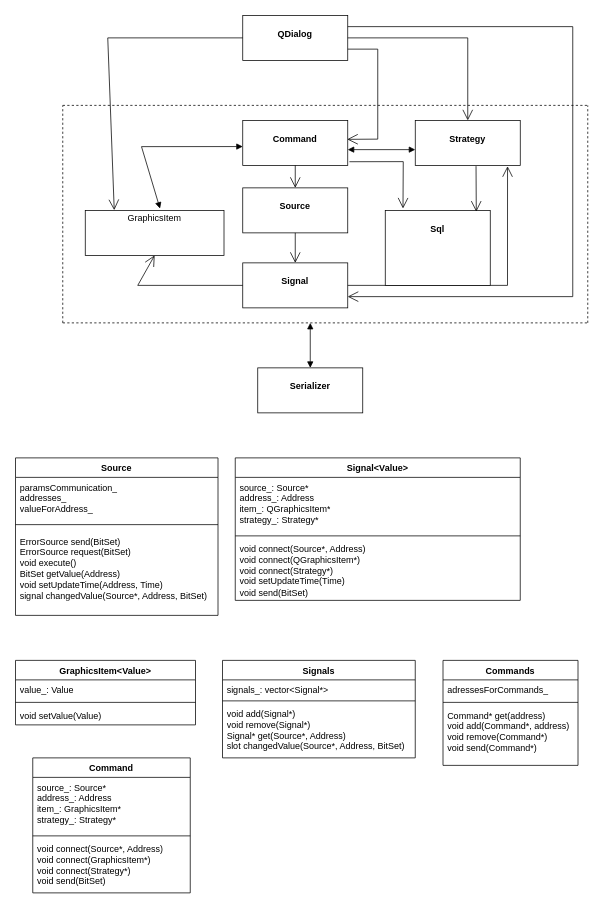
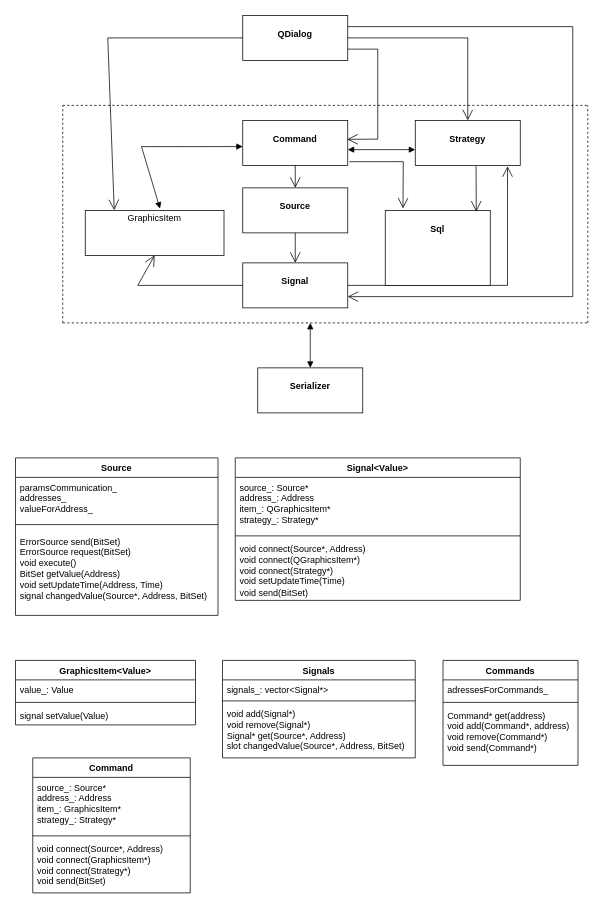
(66, 716) -> (69, 716)
